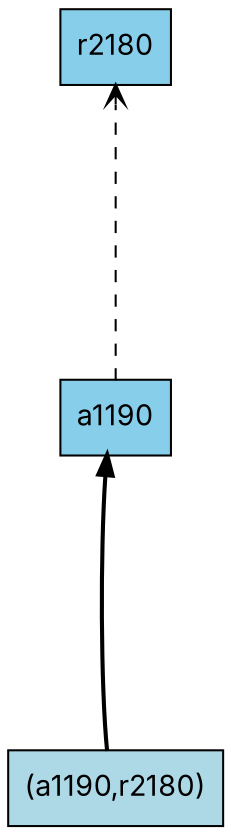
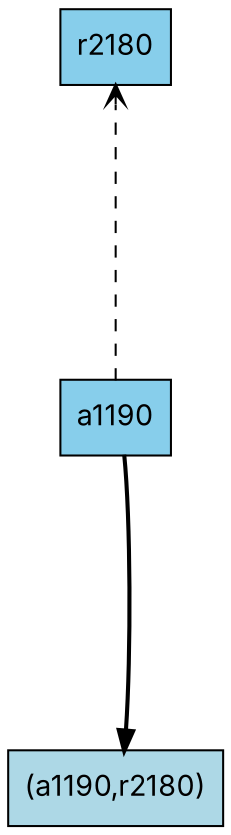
(102, 613) -> (129, 592)
